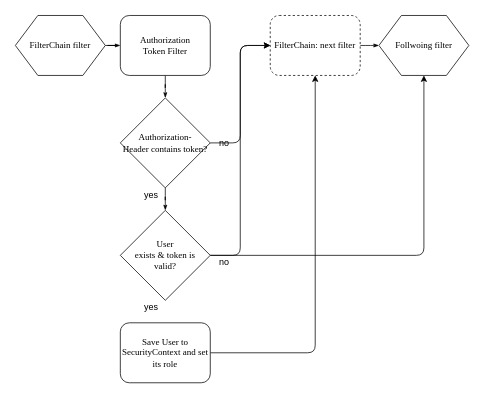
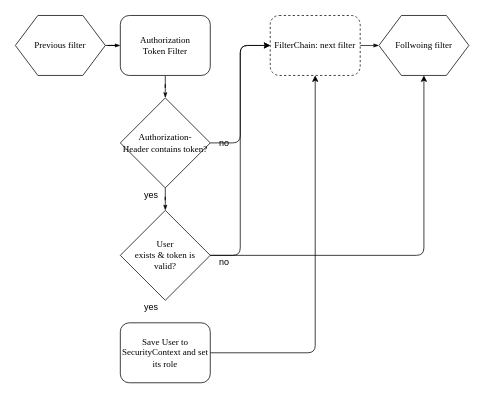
(60, 45) -> (60, 45)
